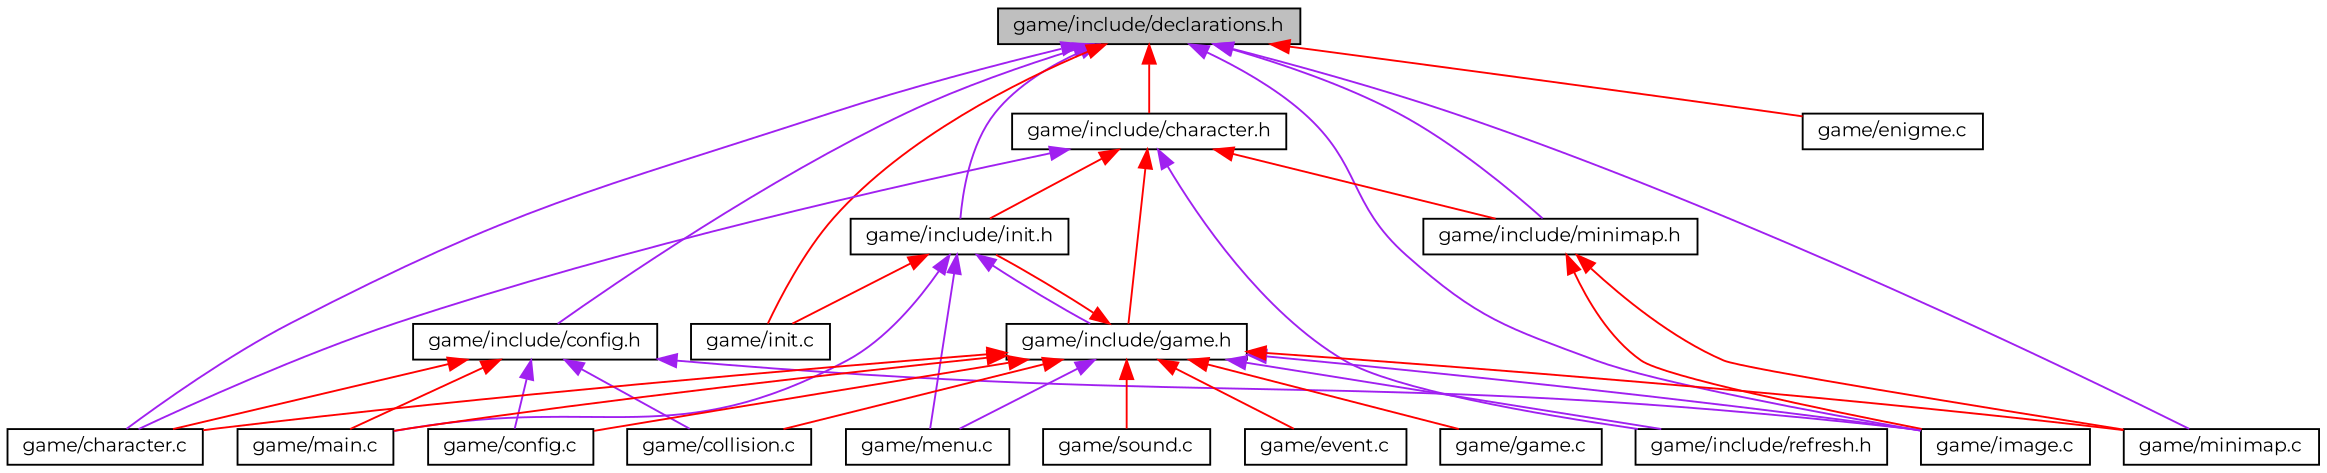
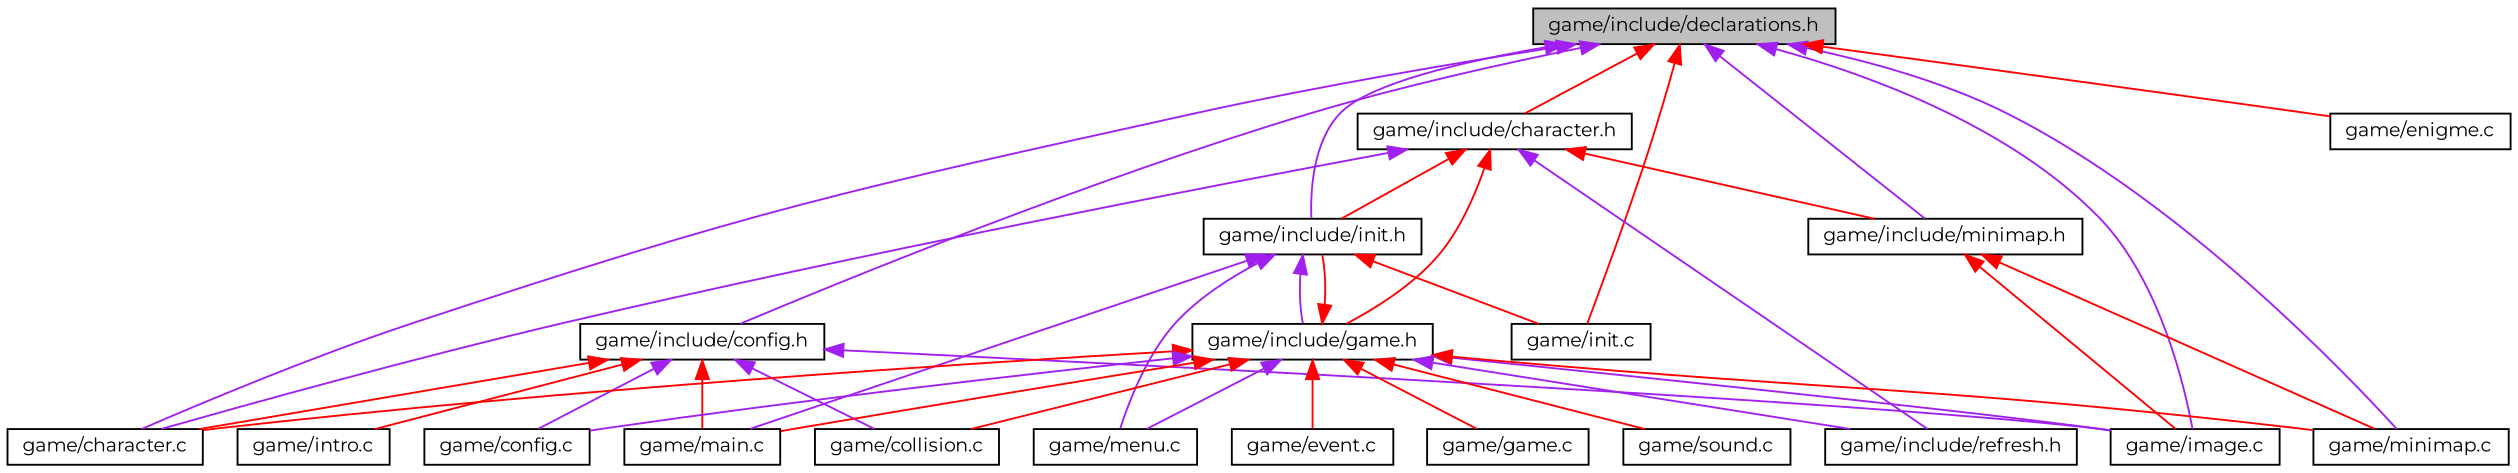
(801, 397) -> (910, 388)
none -> (314, 447)
